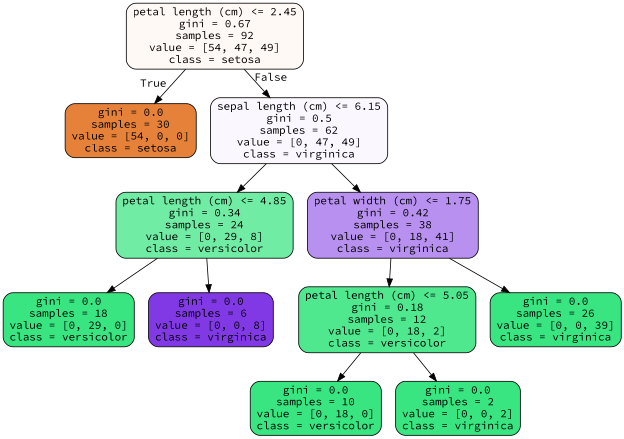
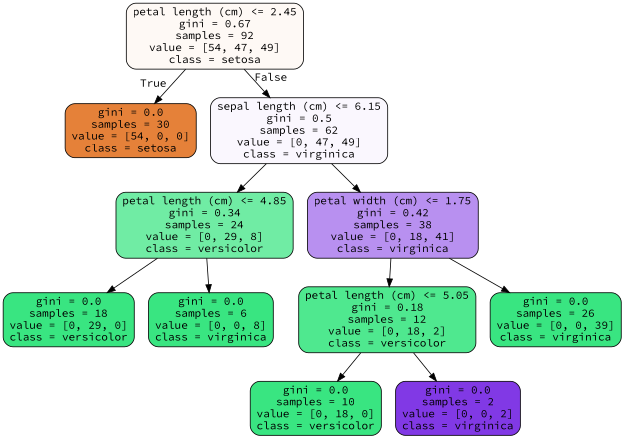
(211, 320) -> (211, 320)
(458, 408) -> (458, 408)
